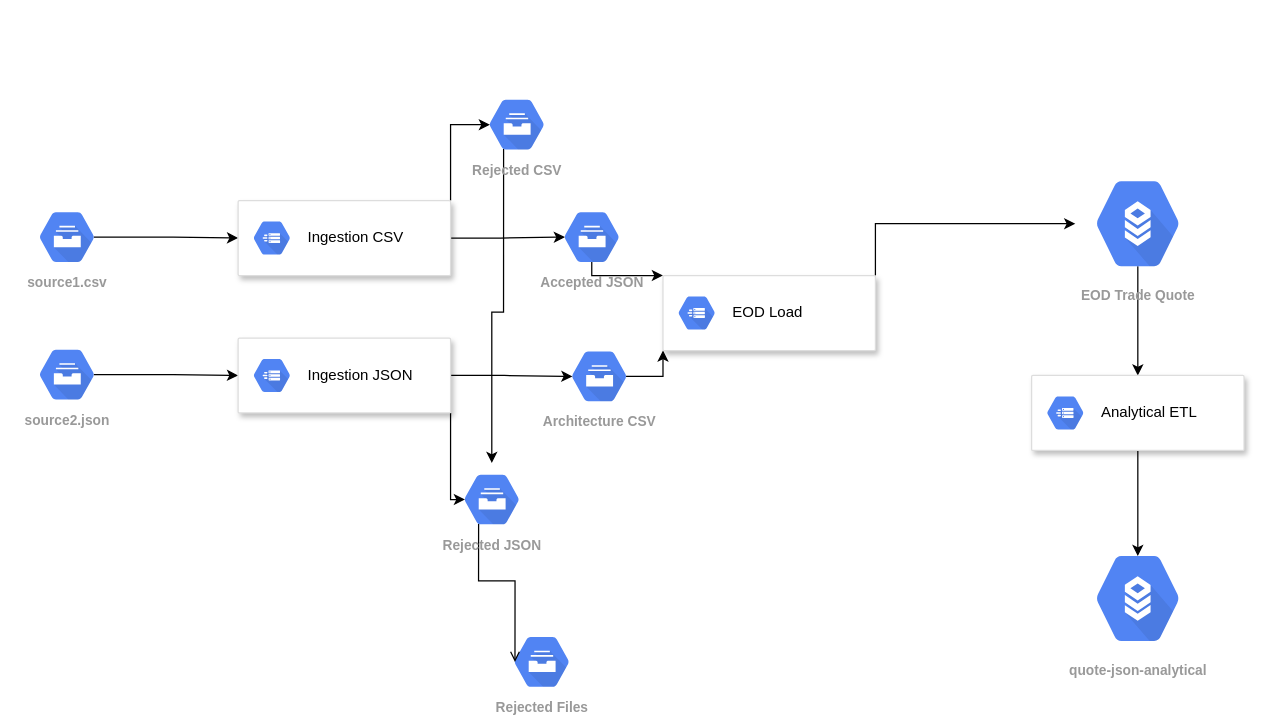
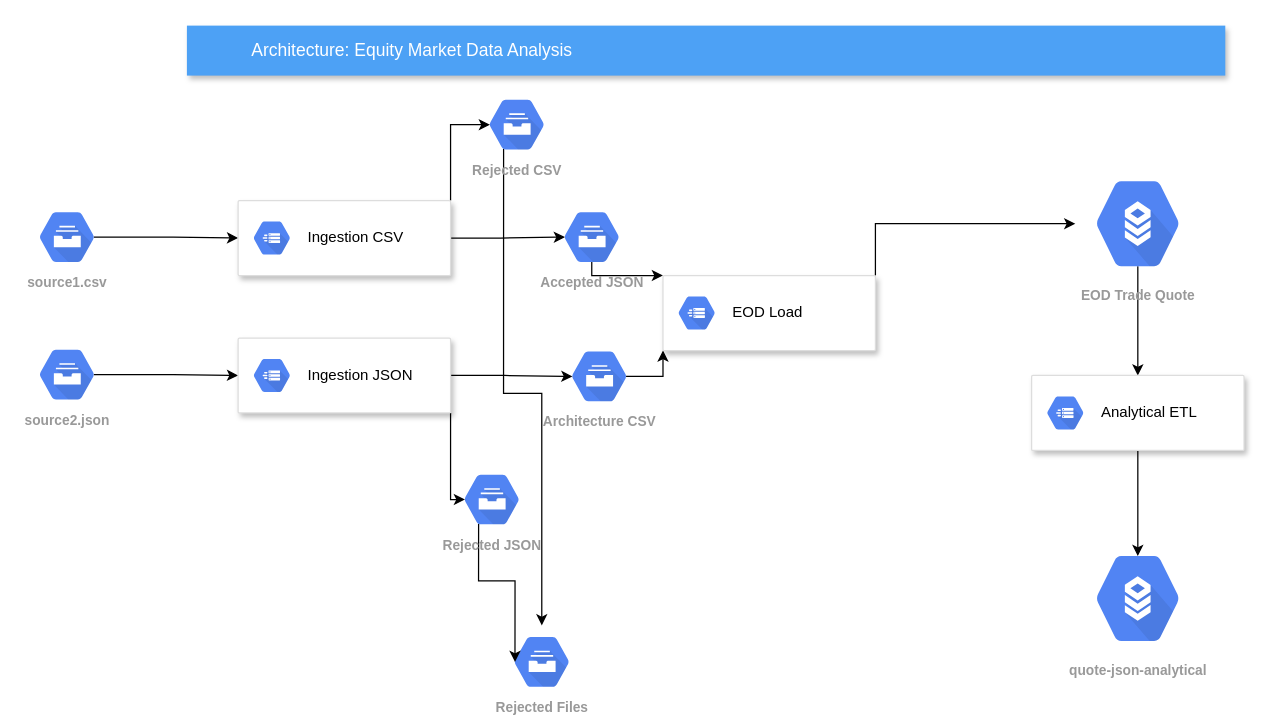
none -> (706, 51)
(492, 378) -> (542, 445)
(515, 653) -> (515, 652)
